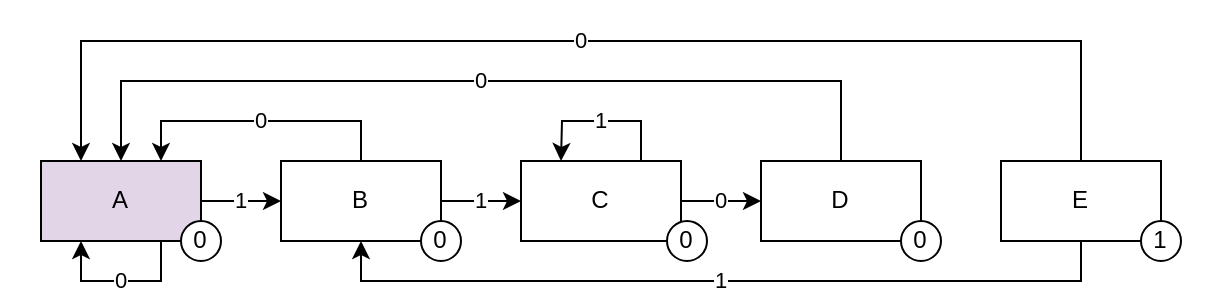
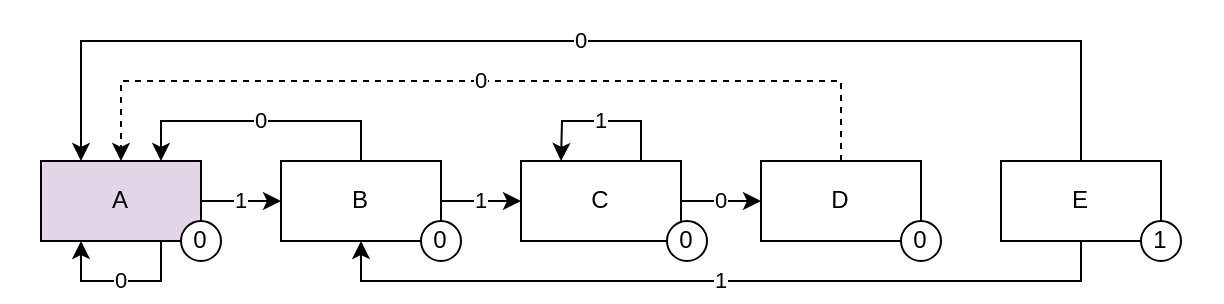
(703, 81) -> (703, 81)
